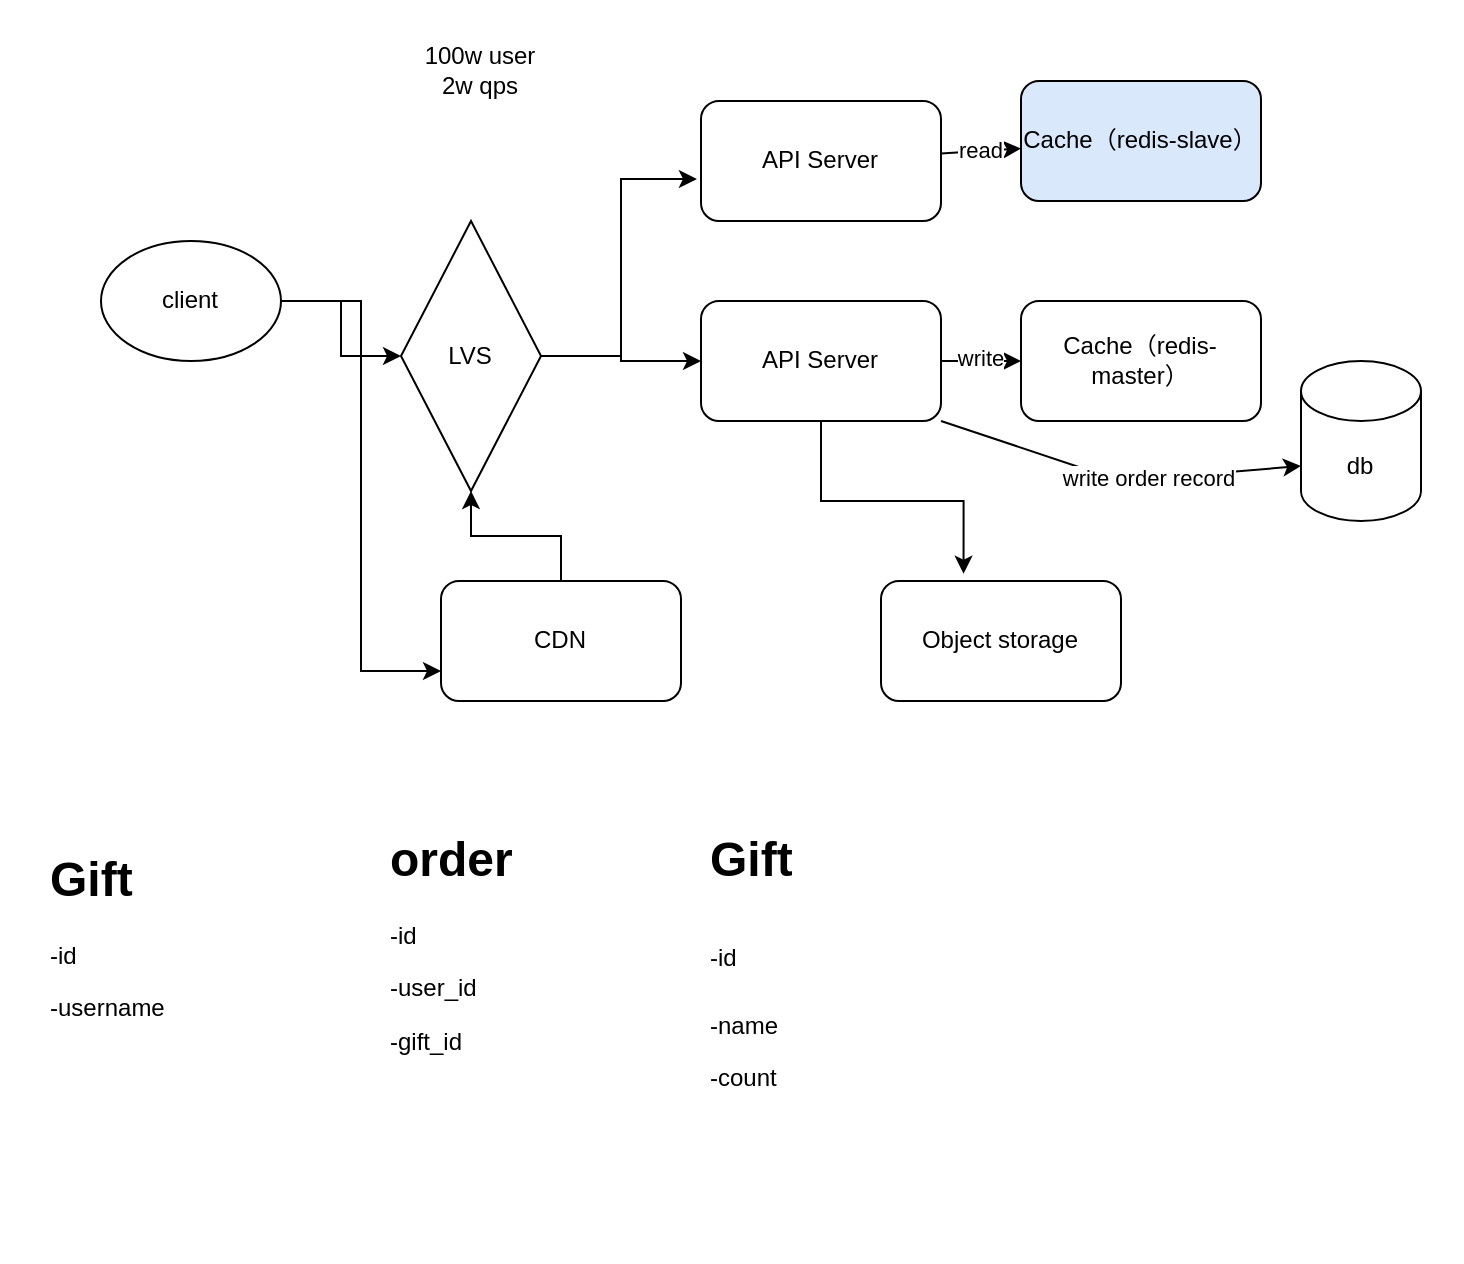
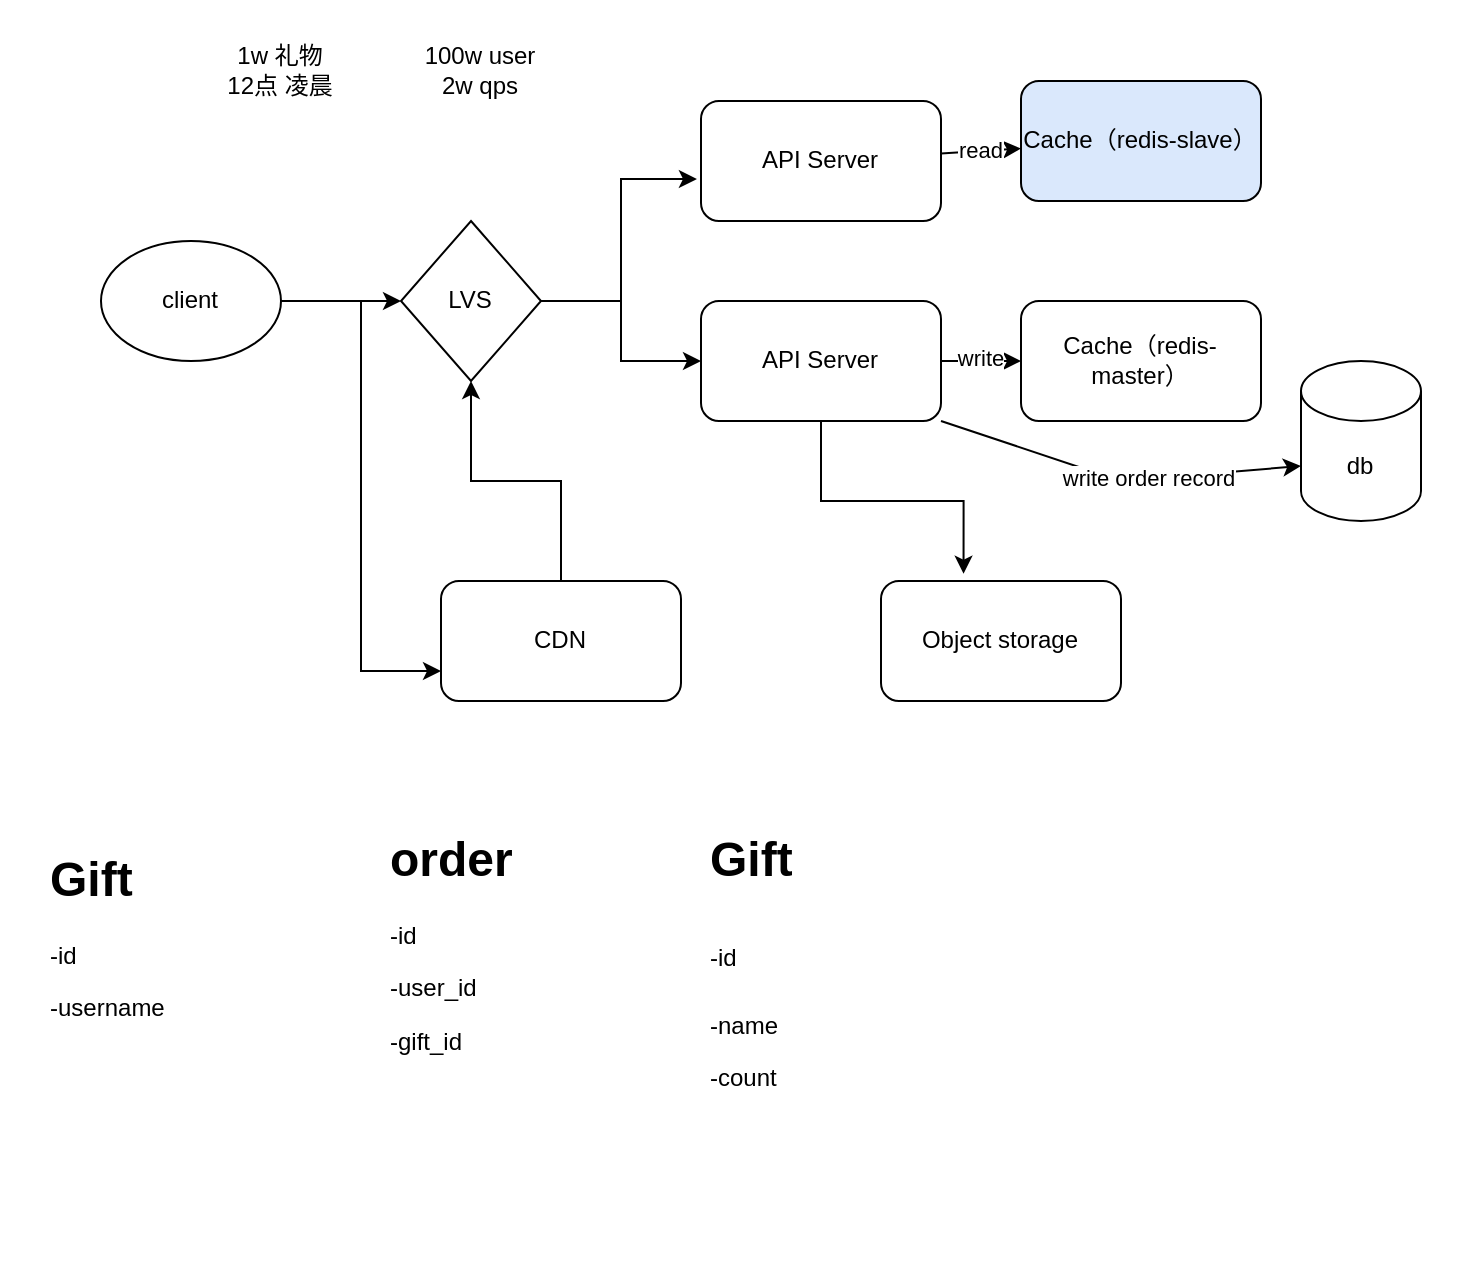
none -> (281, 71)
(471, 356) -> (471, 301)
